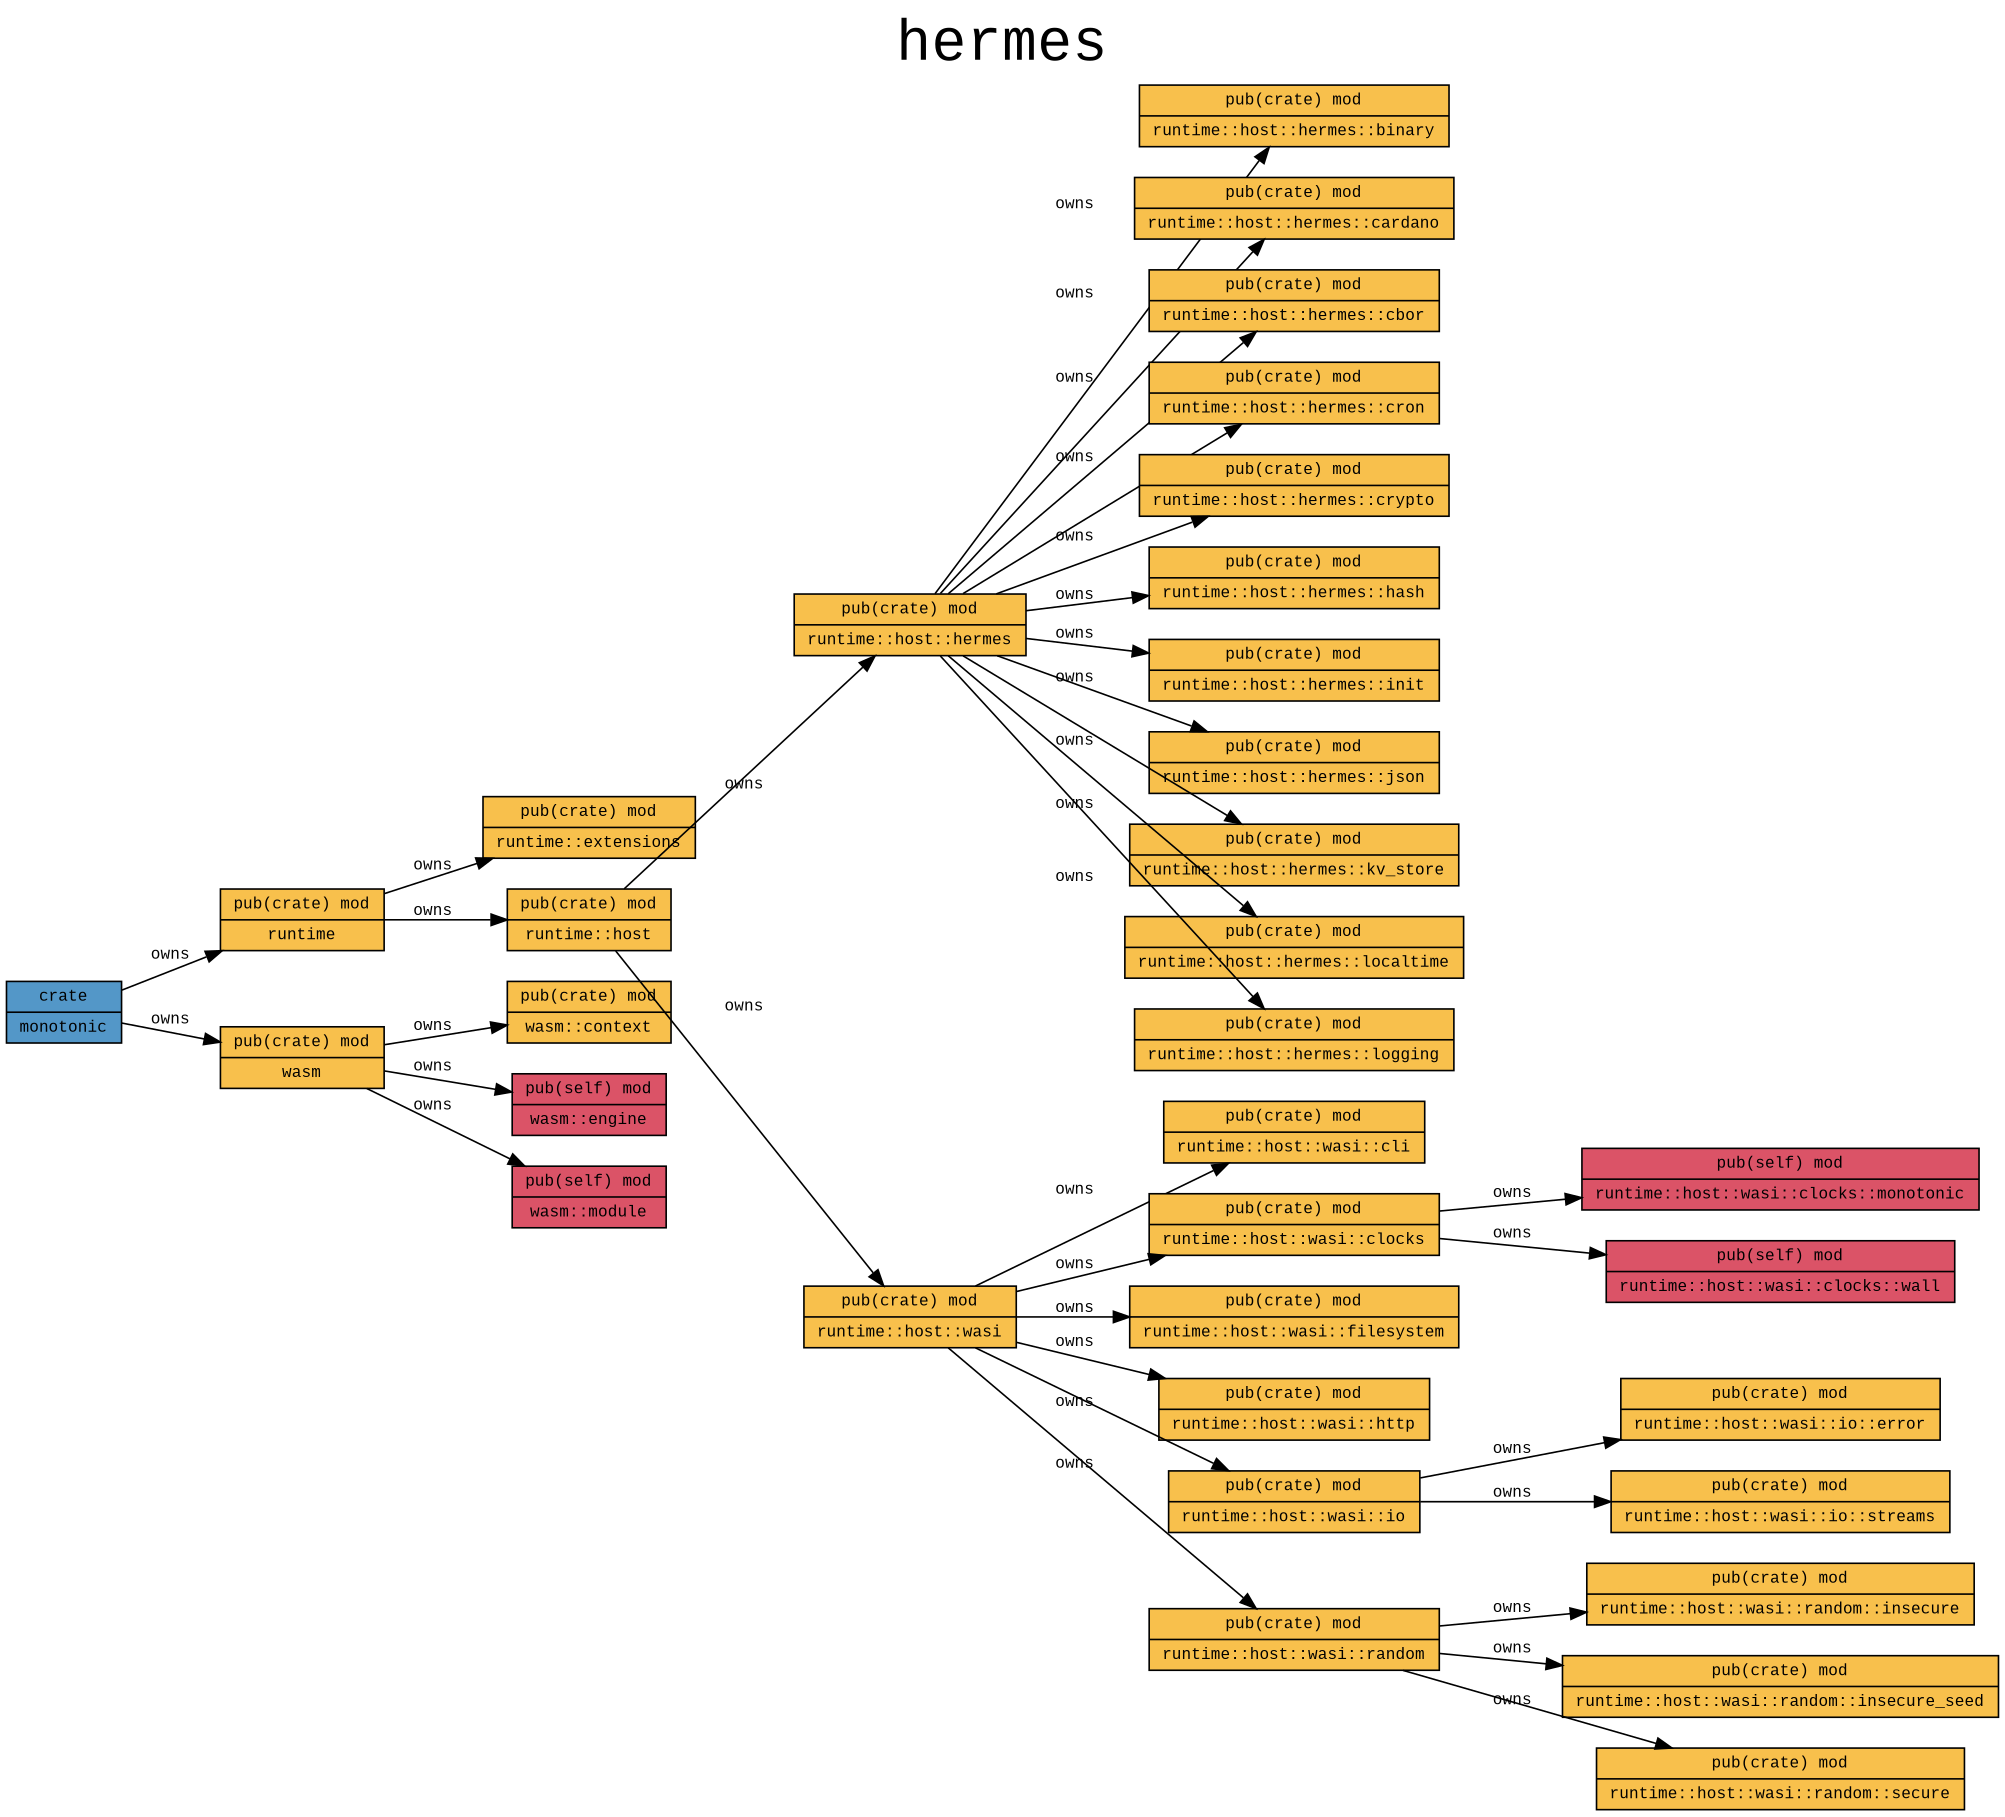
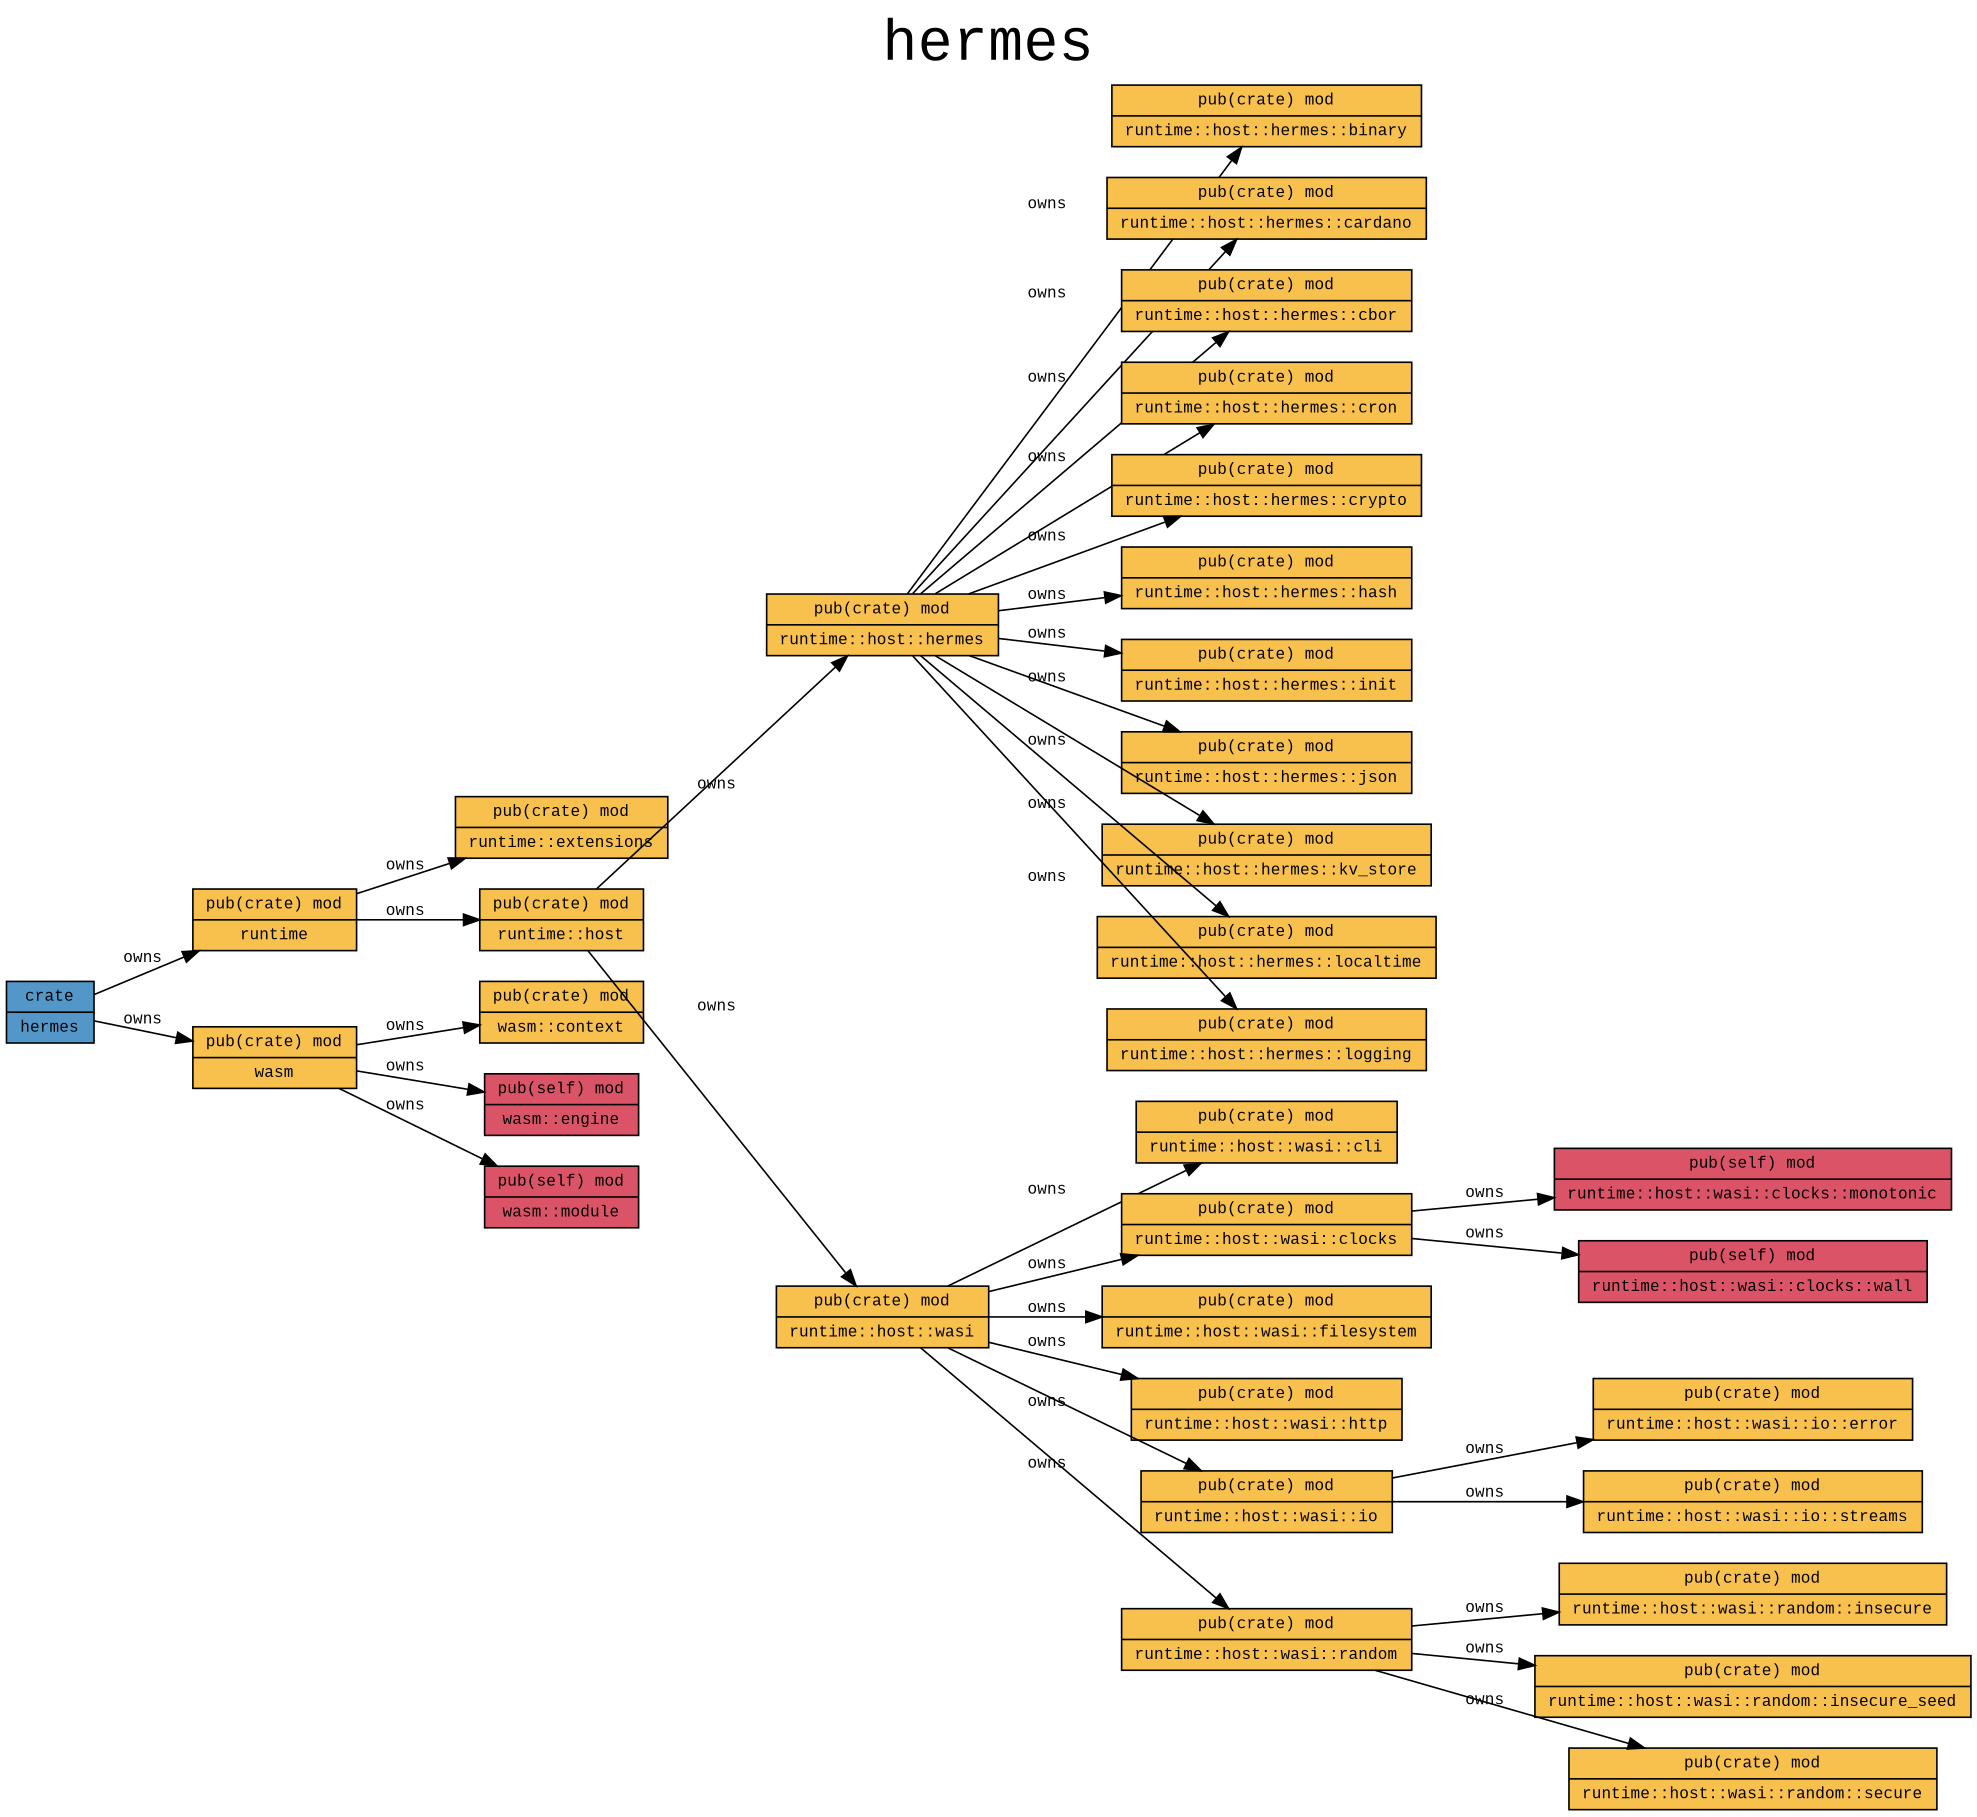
(64, 1027) -> (50, 1027)
